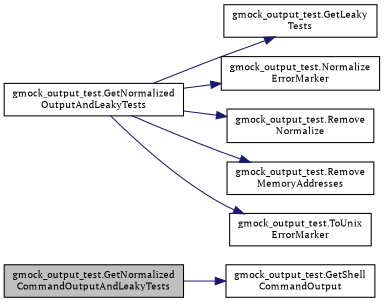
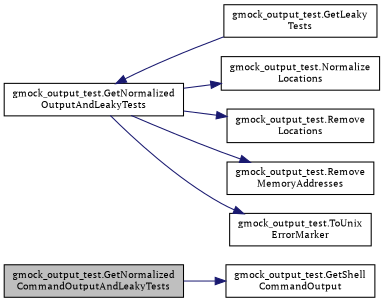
(208, 62) -> (174, 57)
(300, 73) -> (300, 73)
(300, 126) -> (300, 126)
